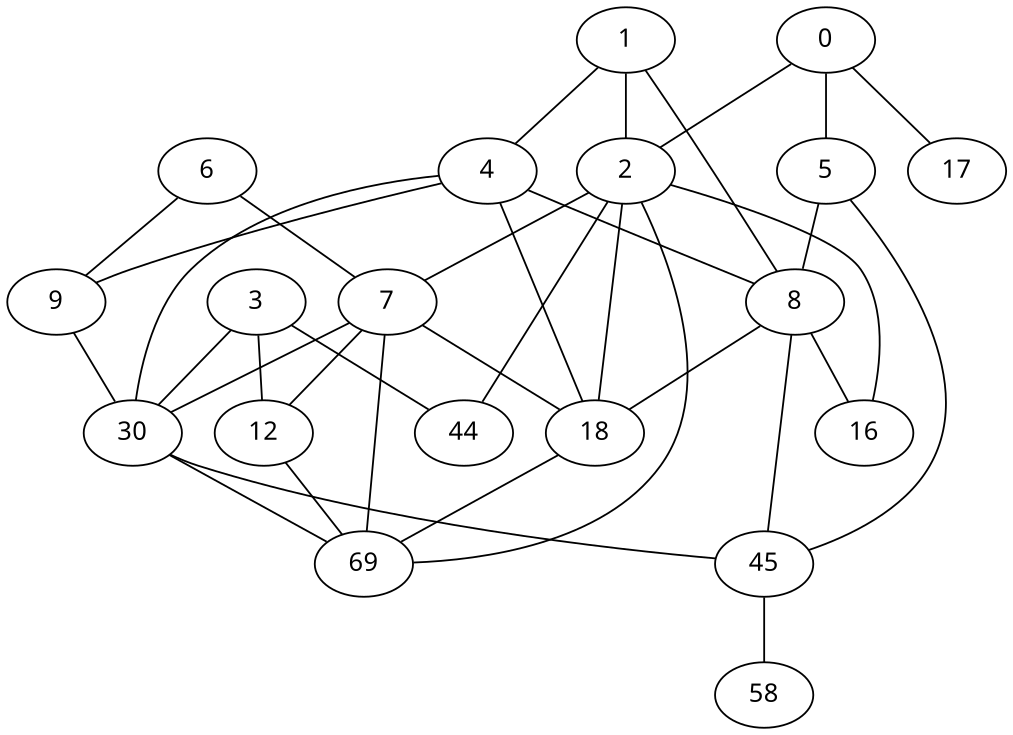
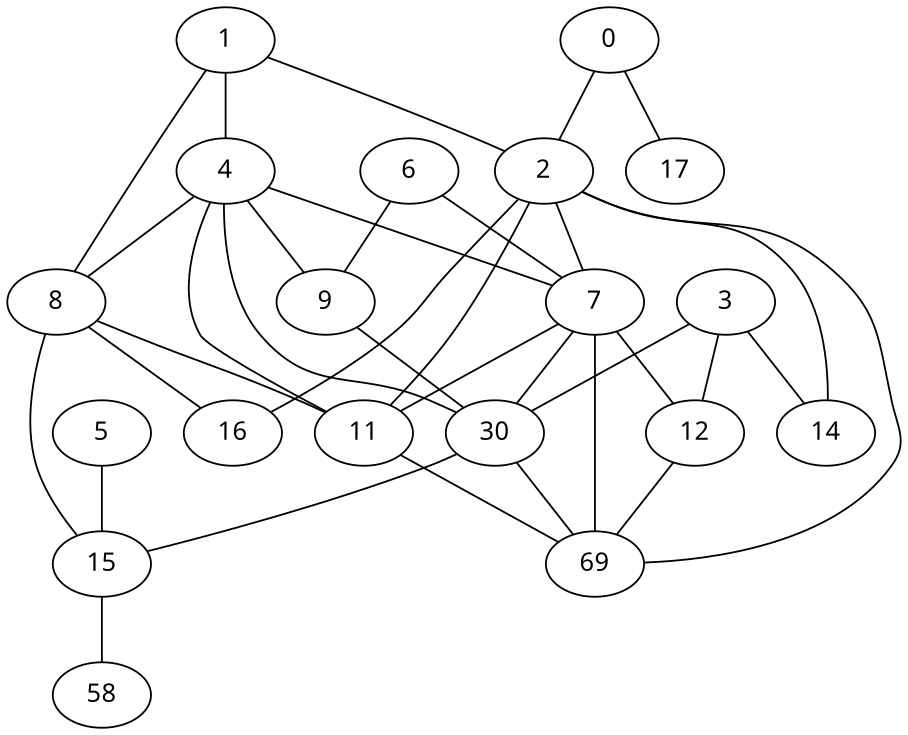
(826, 106) -> none
none -> (410, 237)
(808, 246) -> none
(464, 433) -> (826, 433)
(595, 433) -> (364, 433)
(764, 564) -> (102, 564)
